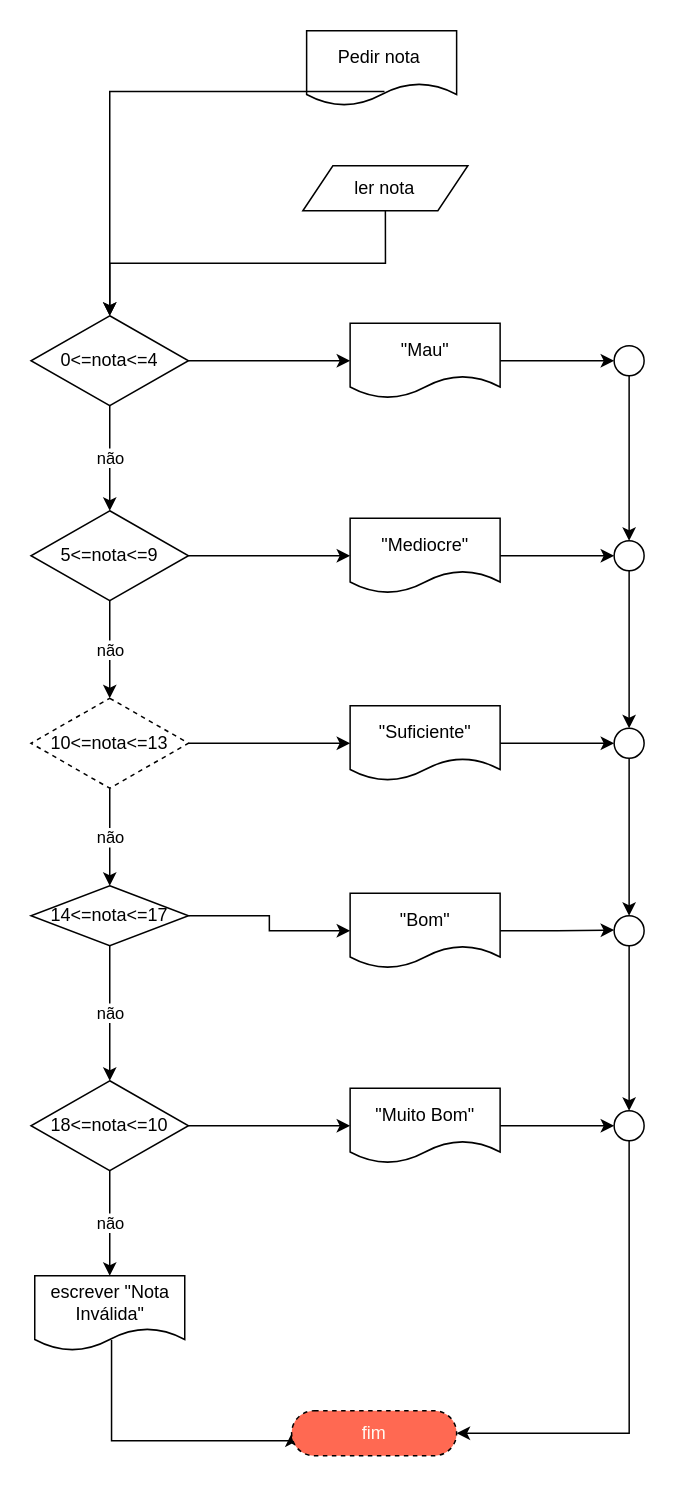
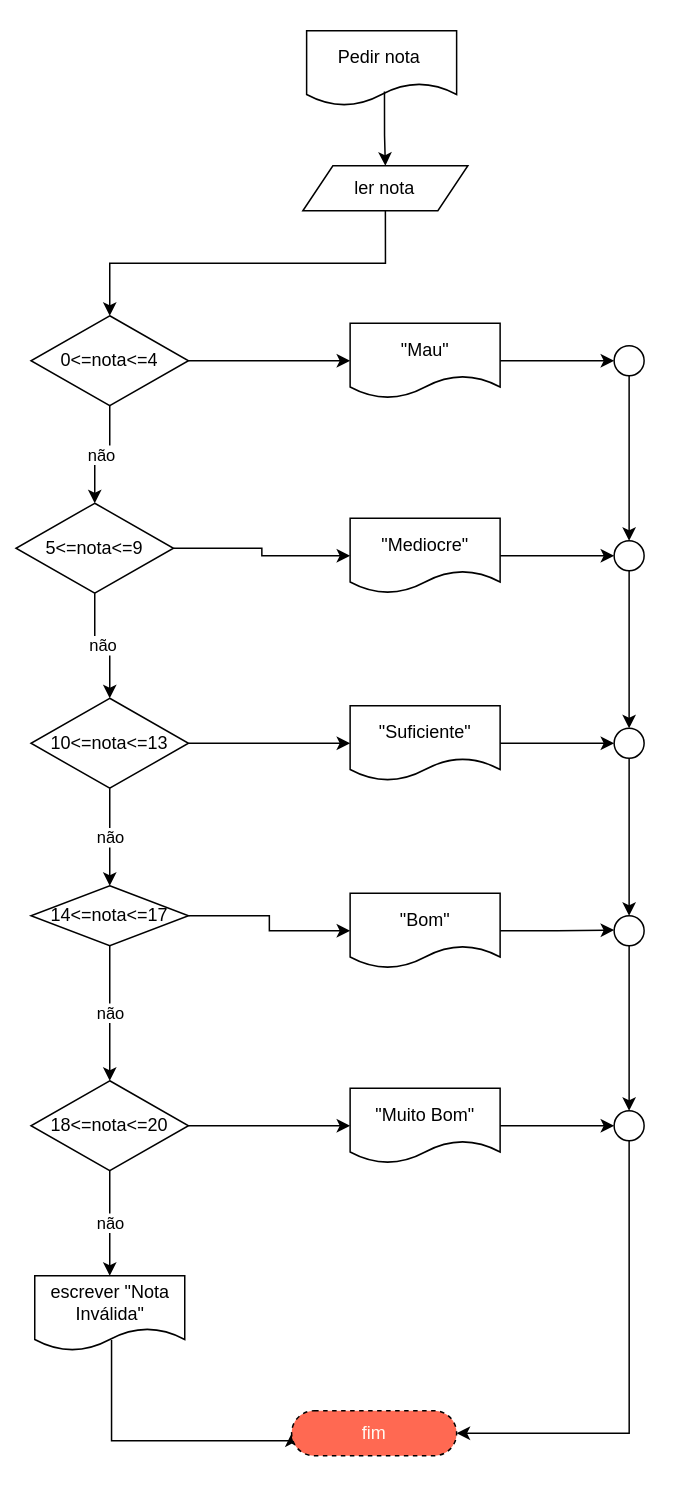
(163, 91) -> (384, 124)
(110, 556) -> (95, 548)
(110, 743) -> (110, 743)
(110, 1126) -> (110, 1126)
